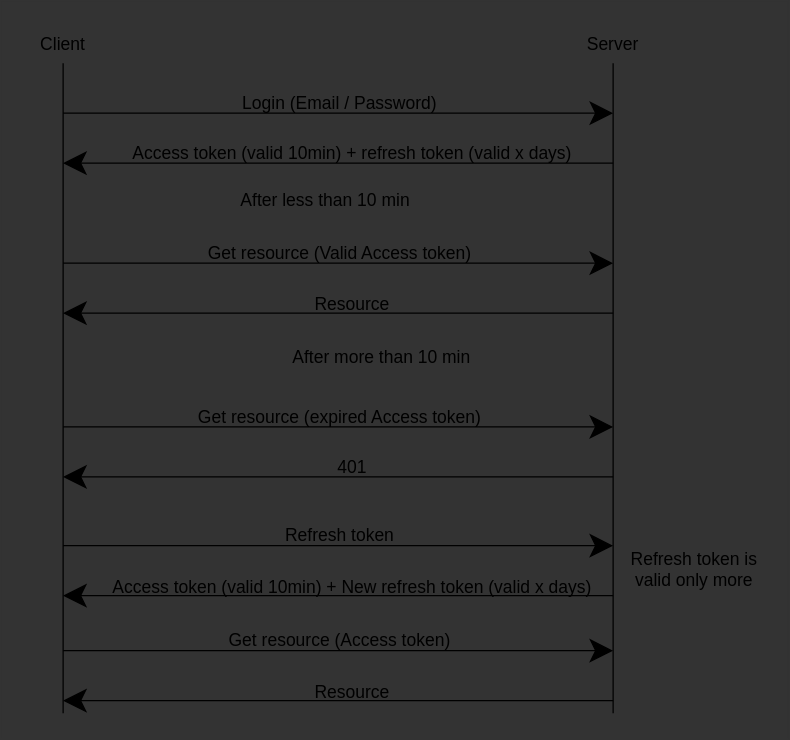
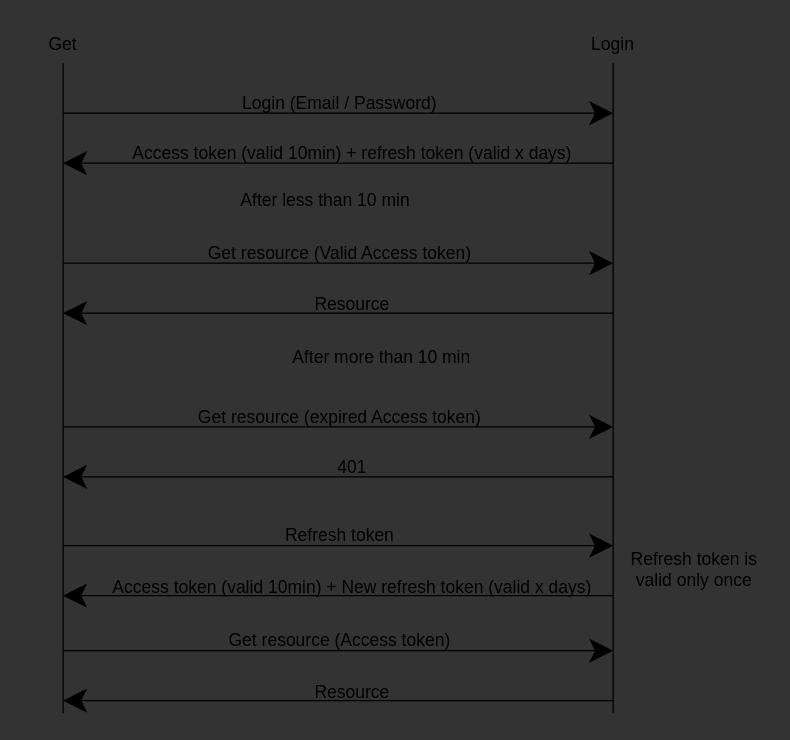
(63, 44) -> (63, 44)
(613, 44) -> (613, 44)
(694, 569) -> (694, 569)
